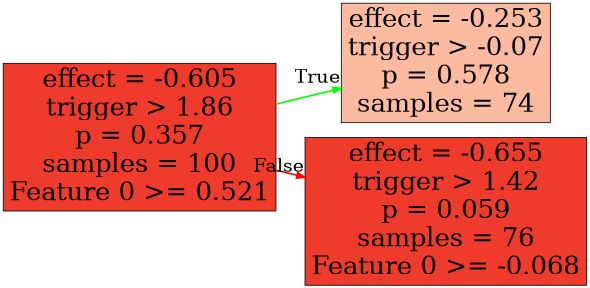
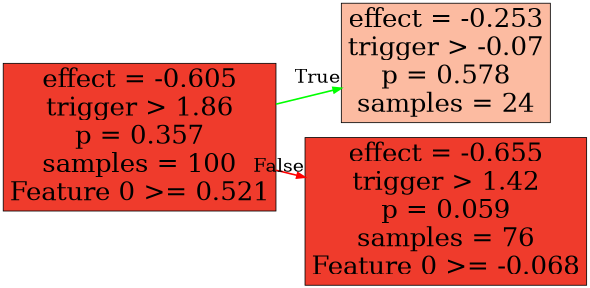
(446, 63) -> (446, 63)
